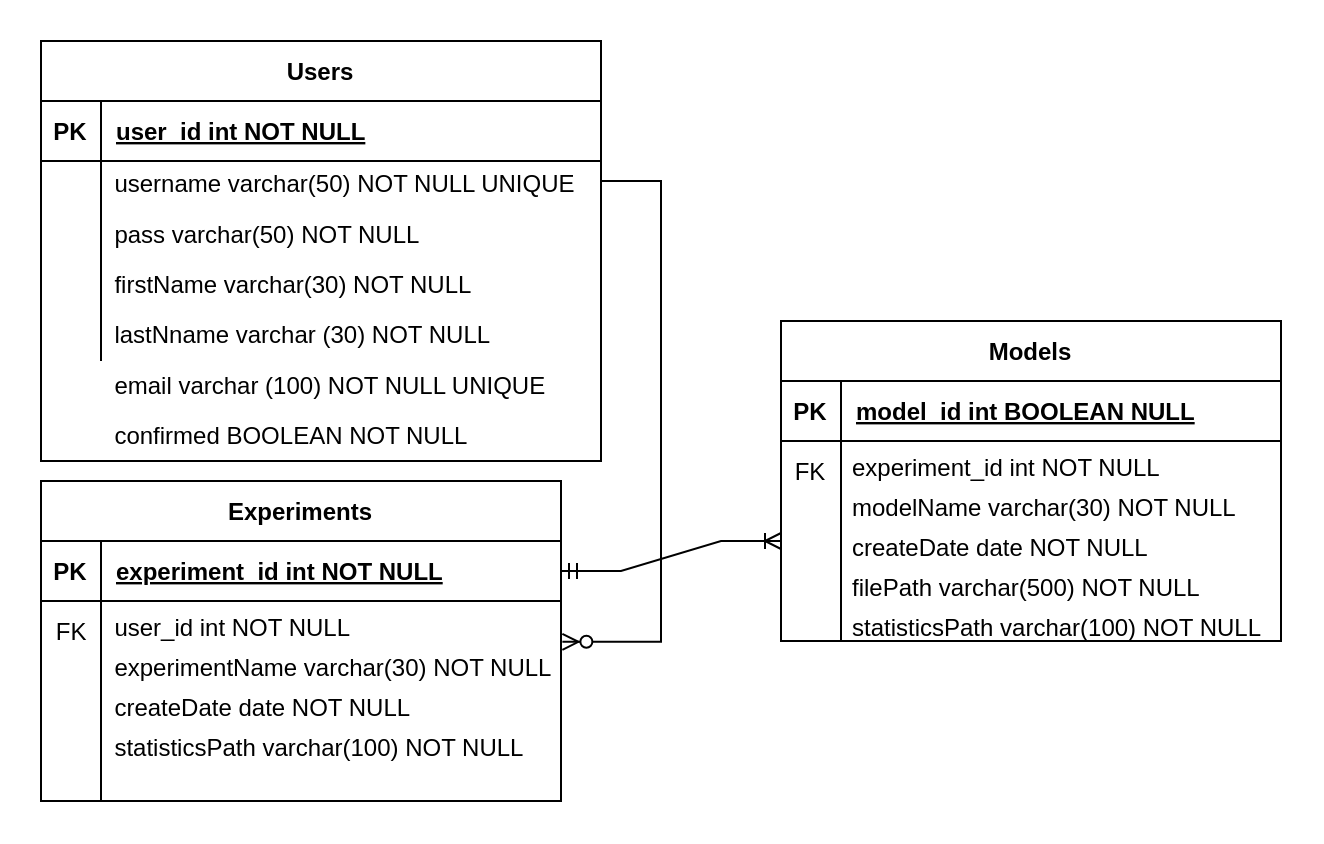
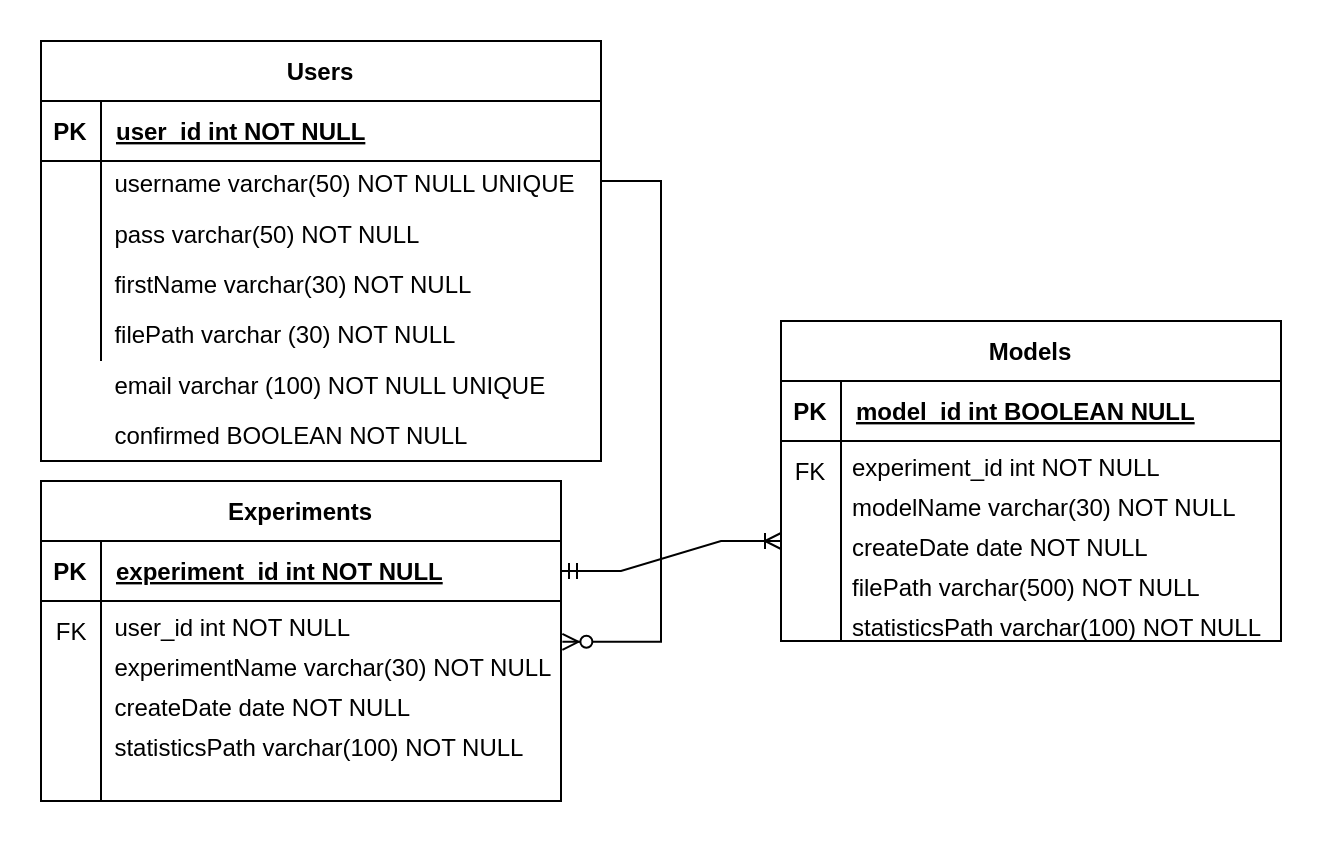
(307, 335) -> (297, 335)
